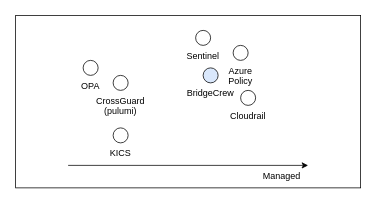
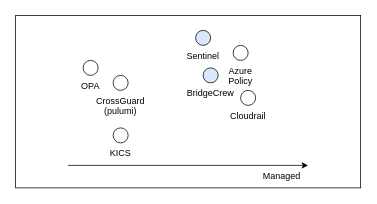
(203, 38) -> (203, 38)
